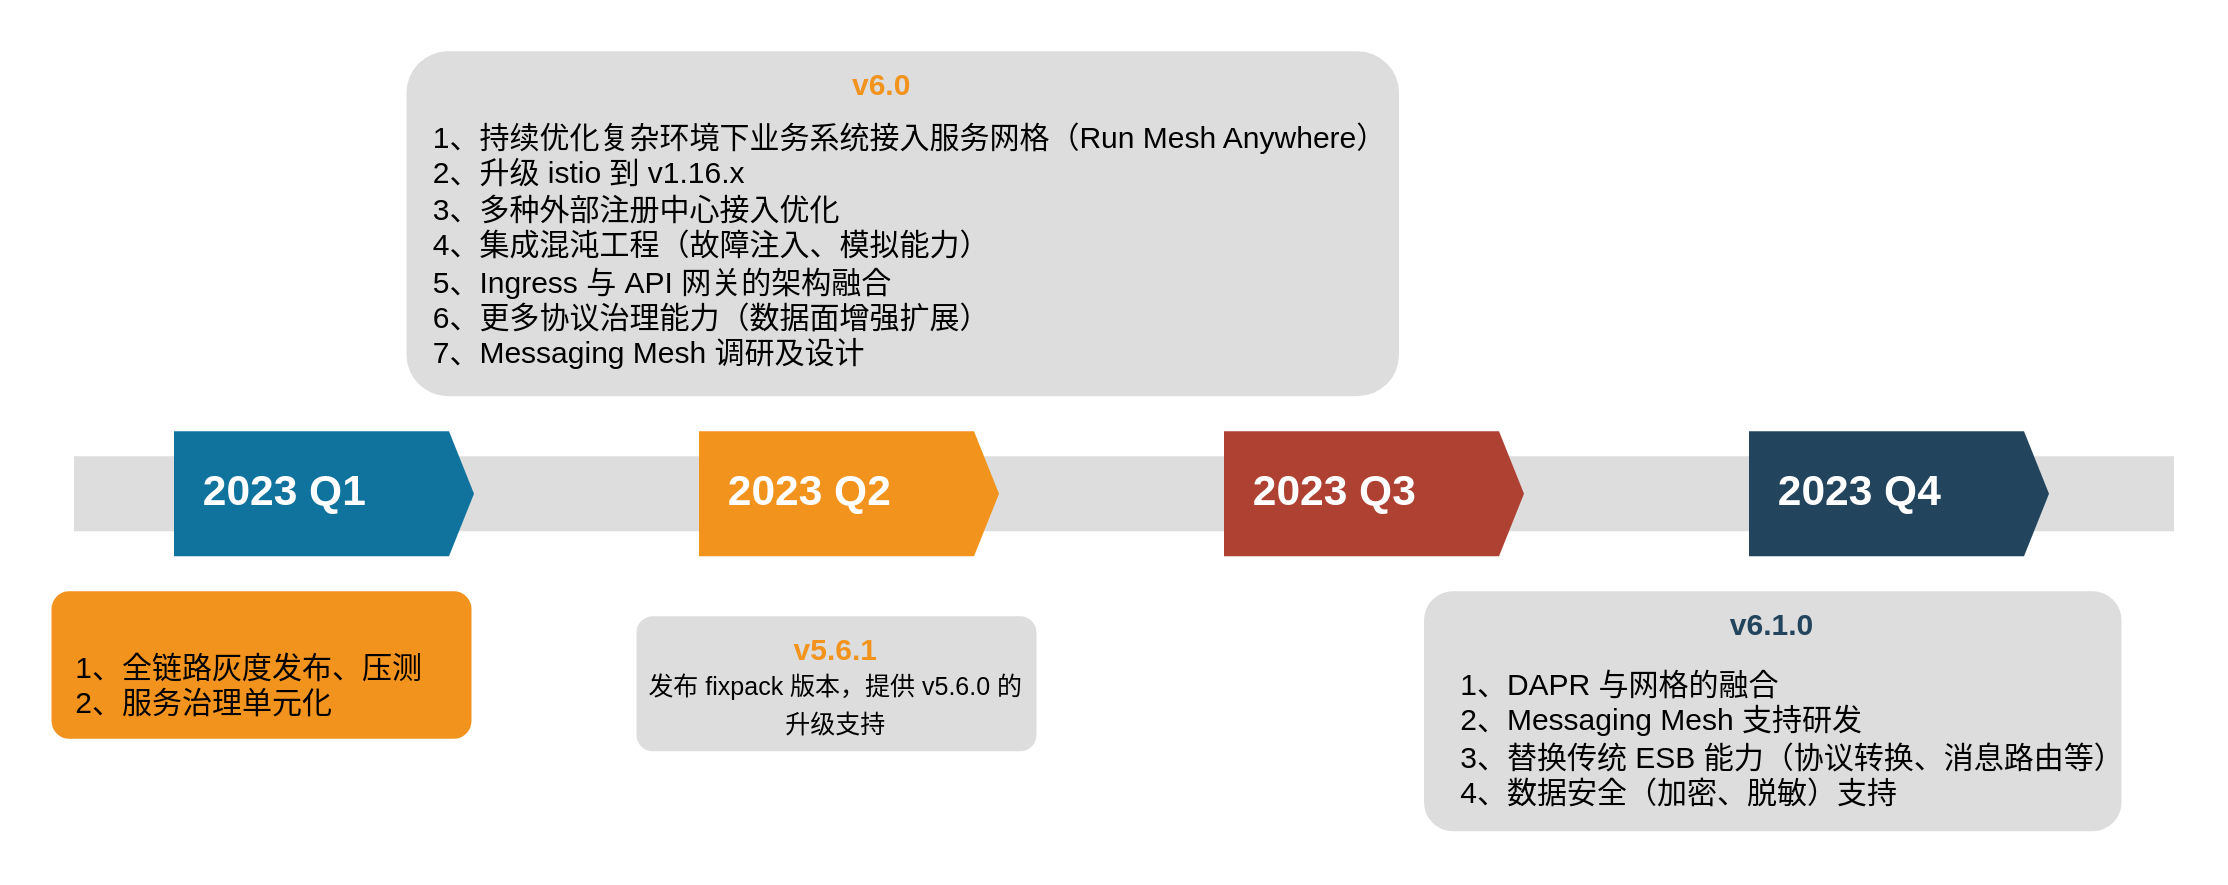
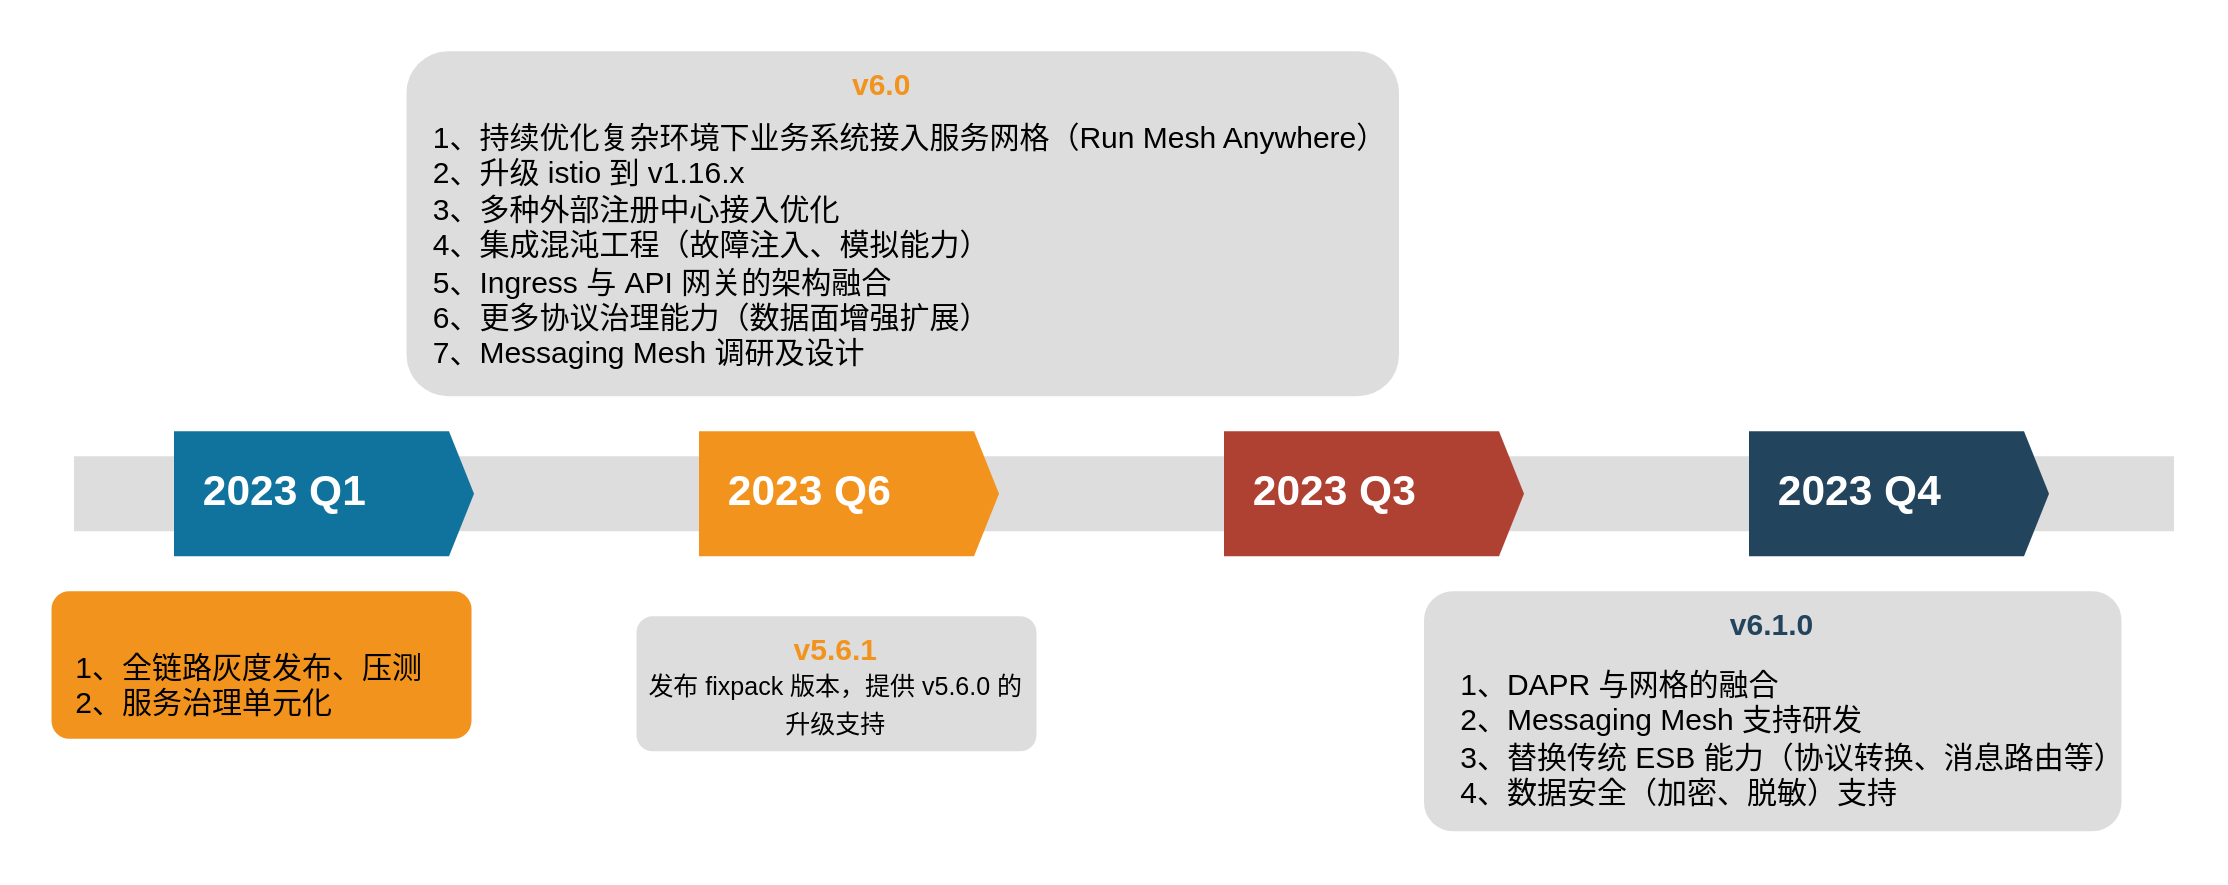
(807, 494) -> (807, 494)
